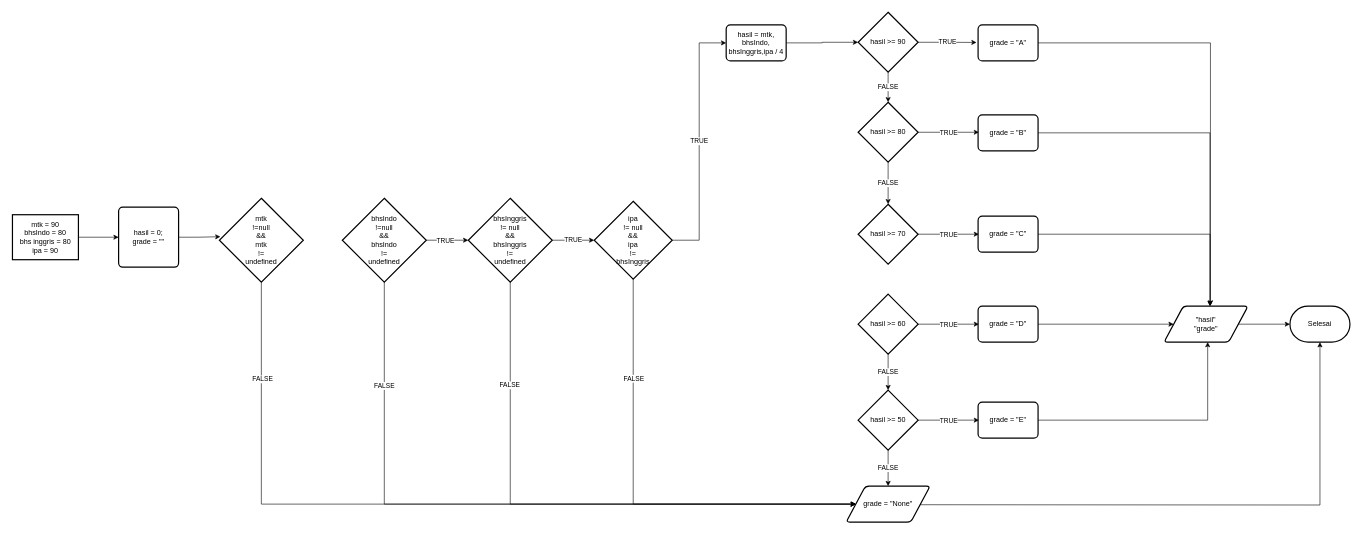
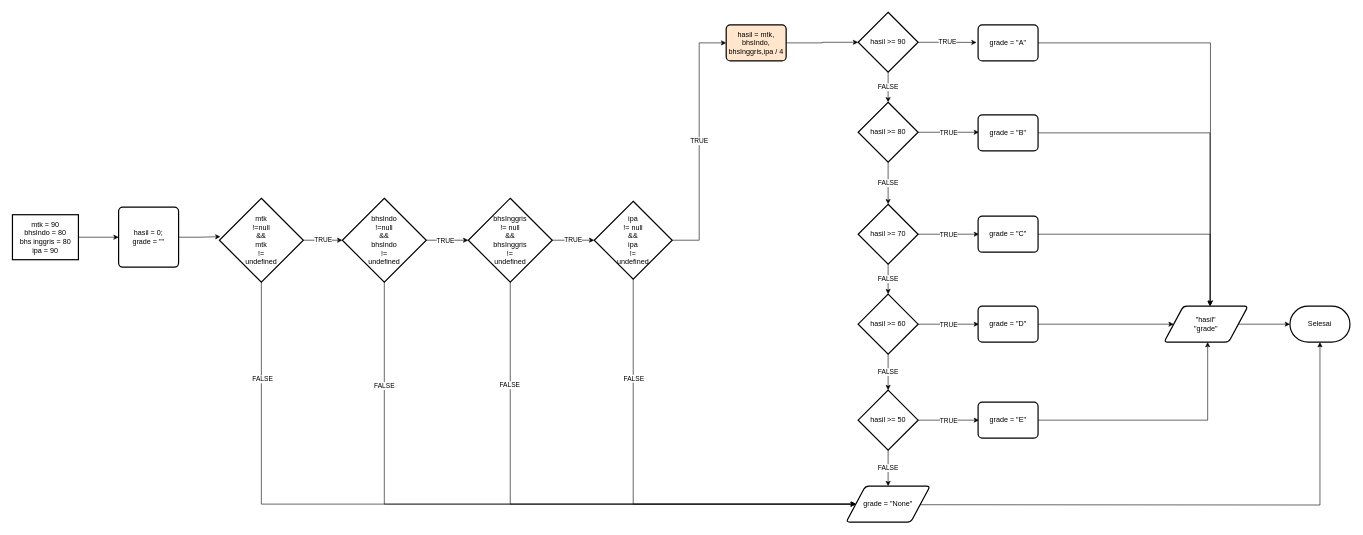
(756, 43) -> (756, 43)
none -> (326, 240)
(633, 240) -> (633, 240)
none -> (888, 282)
